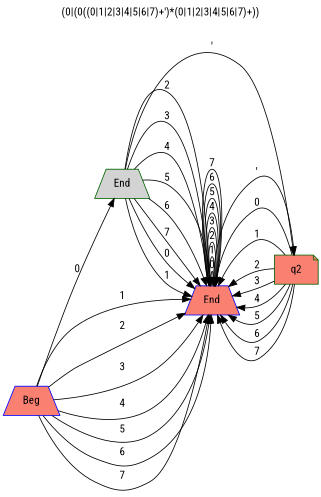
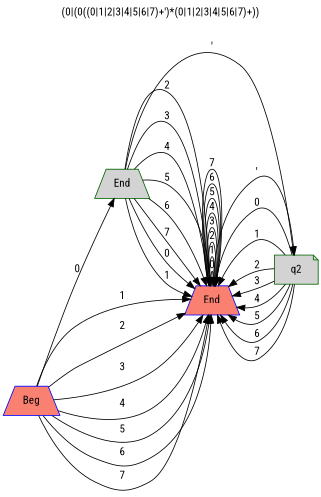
(296, 270) -> (296, 270)
